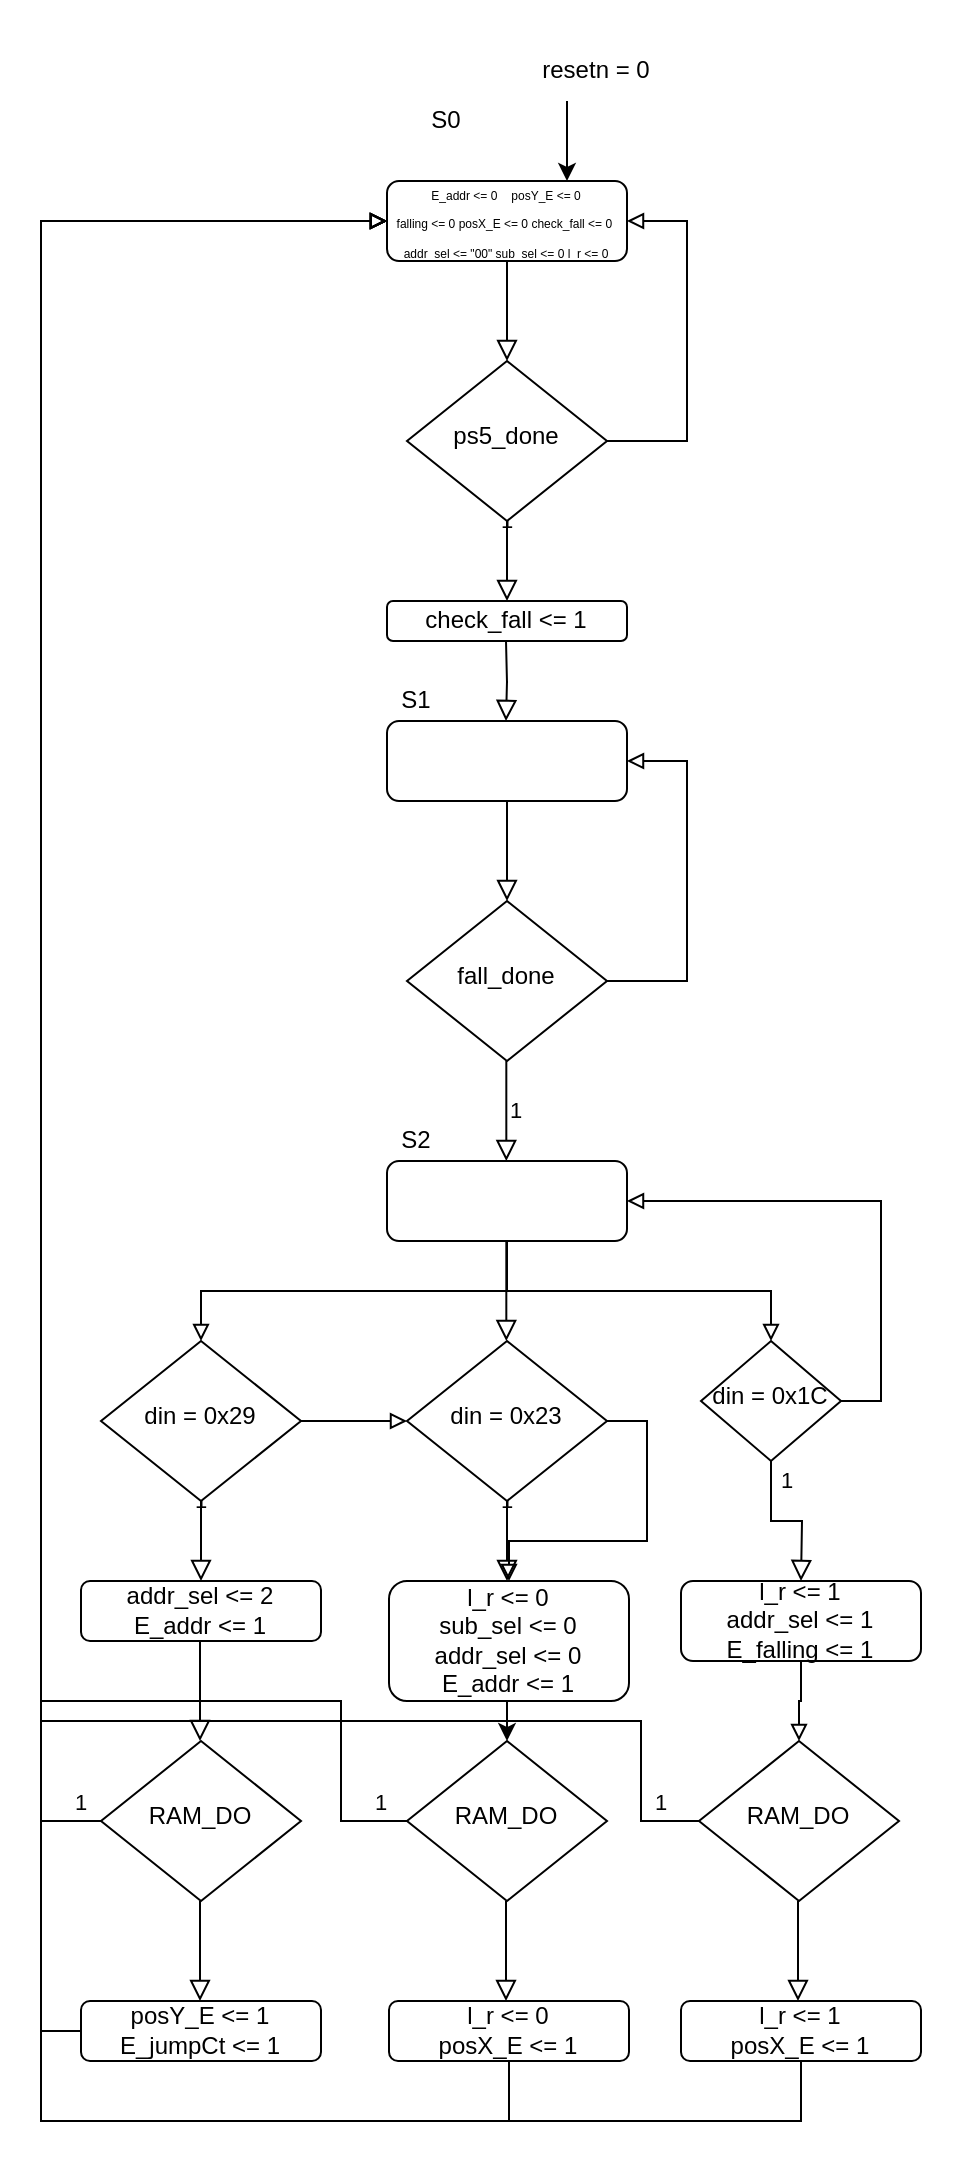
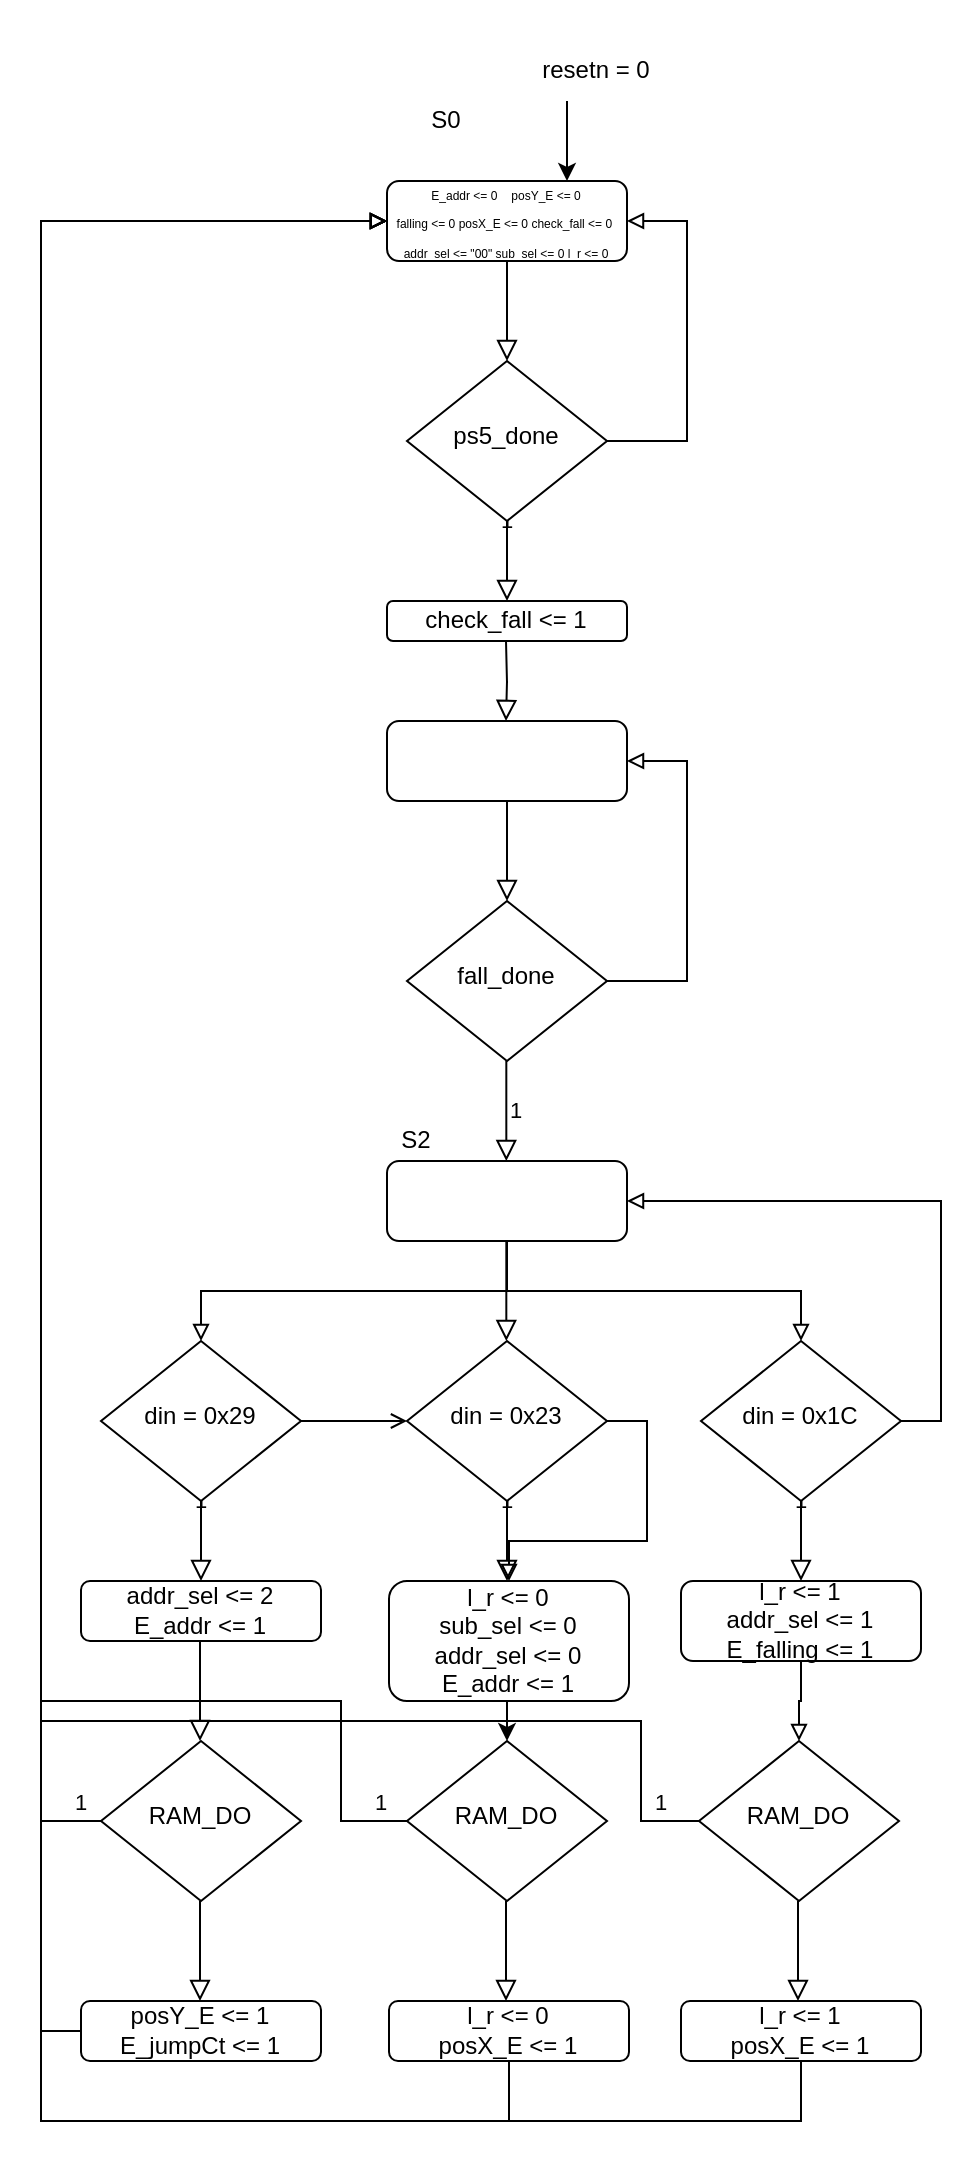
(417, 701) -> none
(771, 1401) -> (801, 1421)
(389, 1421) -> (394, 1421)
